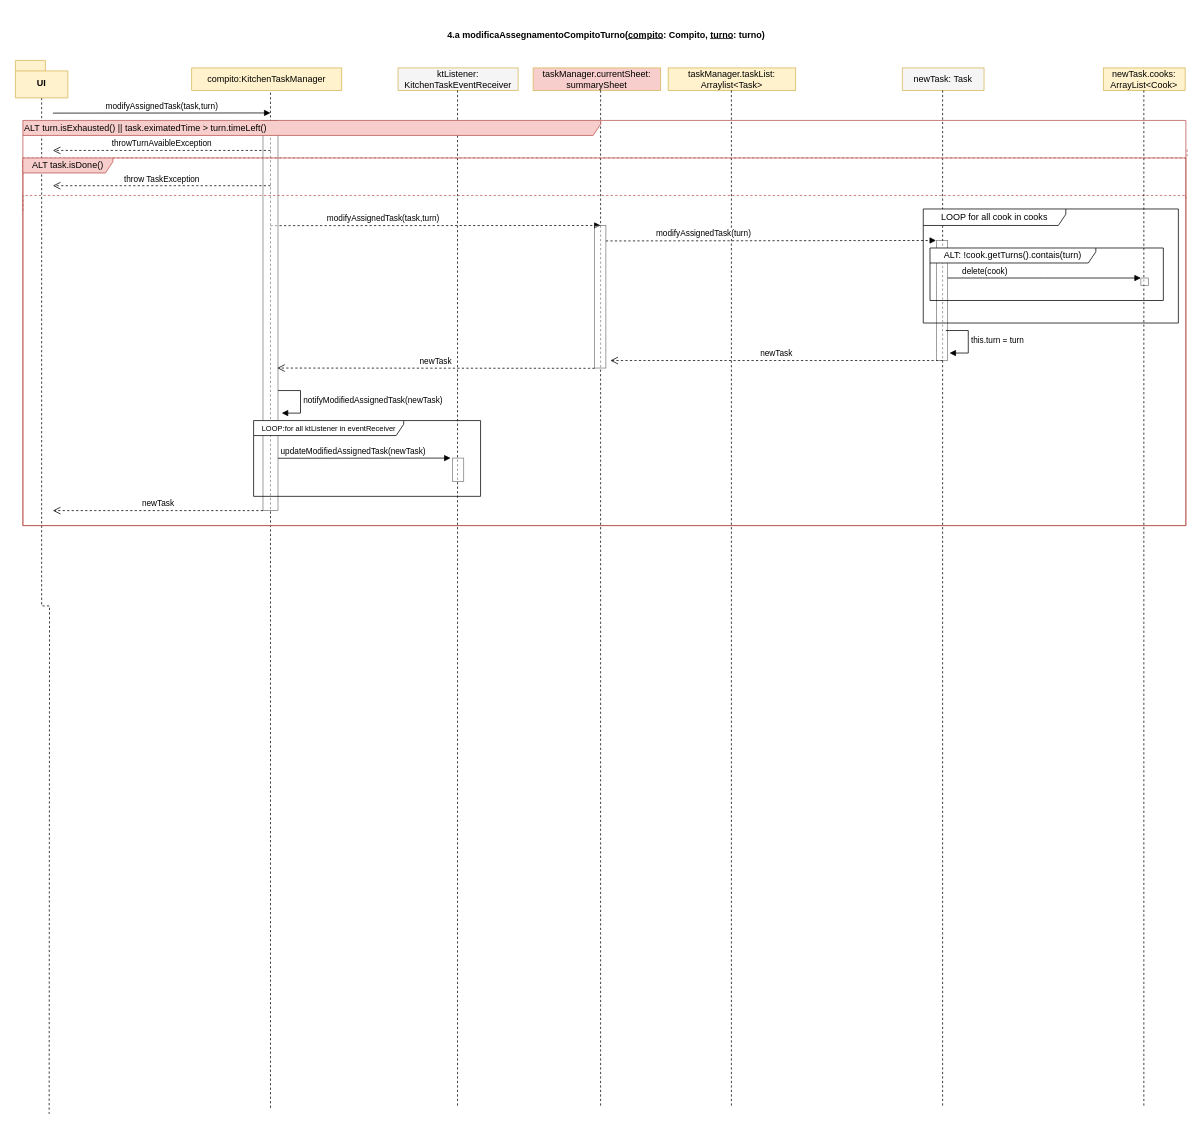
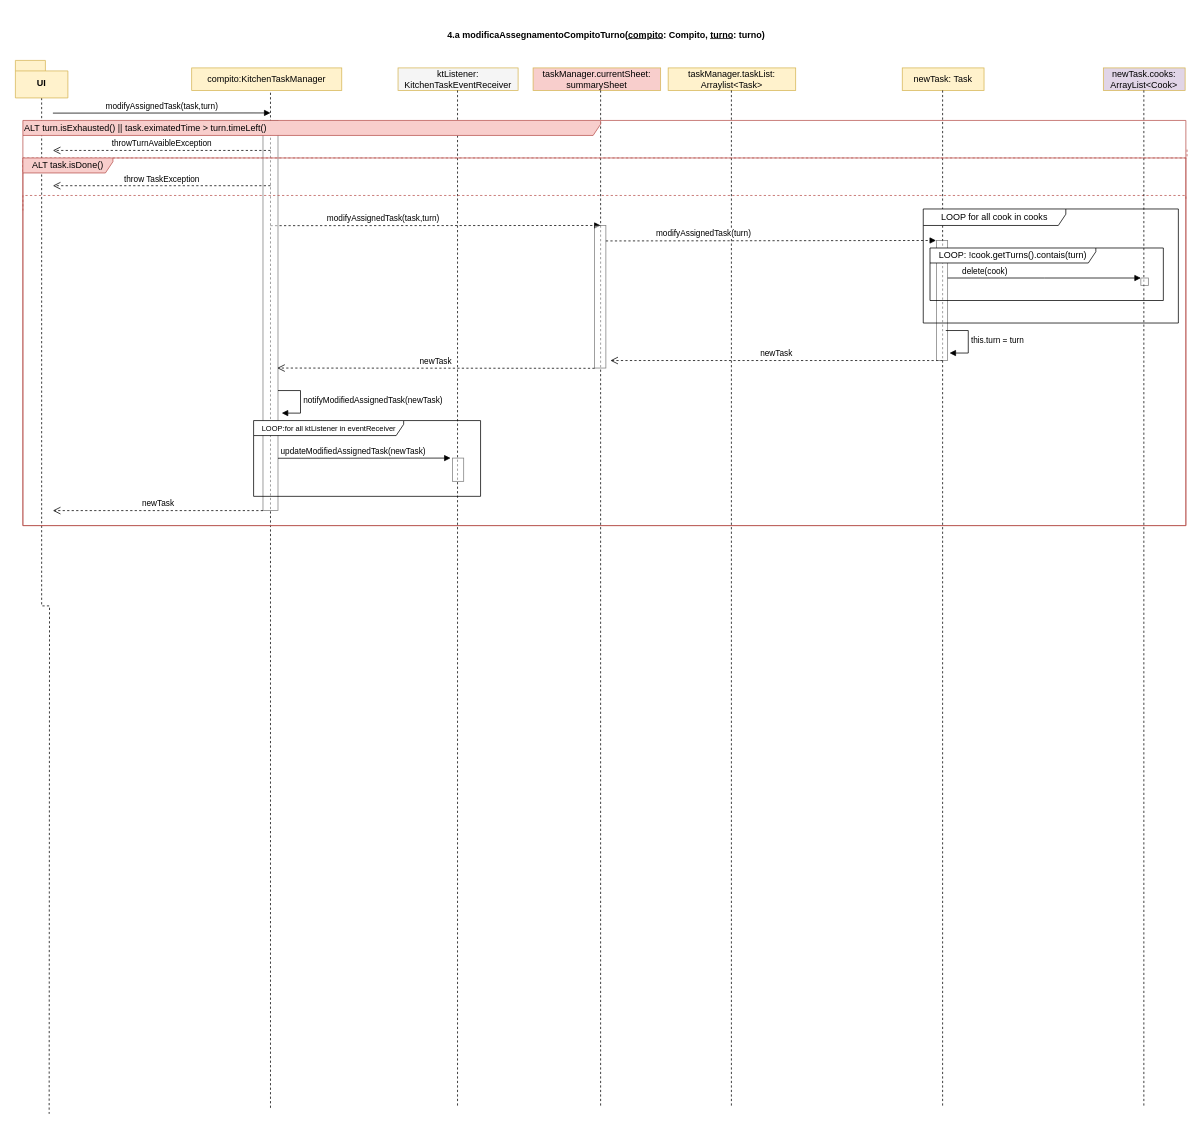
(943, 79) -> (943, 79)
(1144, 79) -> (1144, 79)
(1013, 255) -> (1013, 255)
